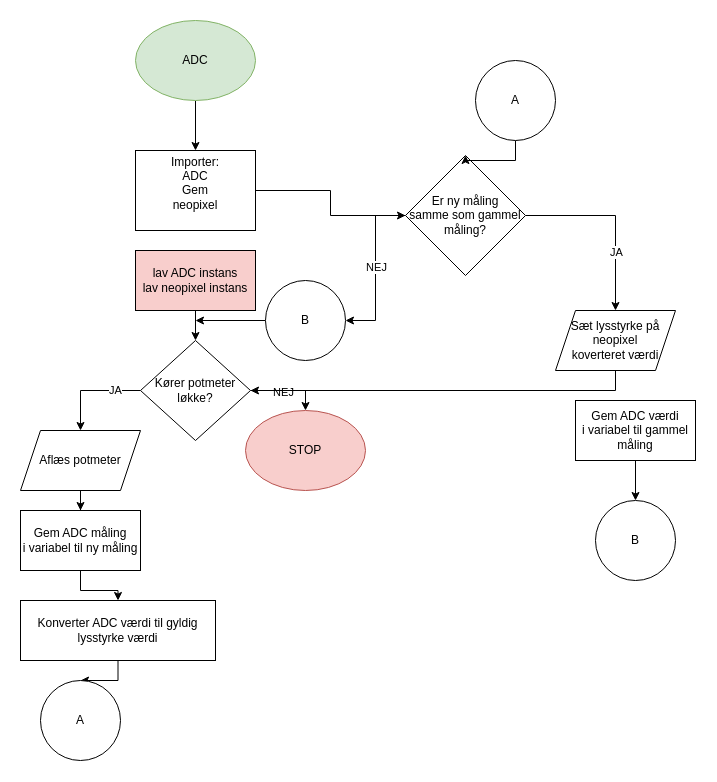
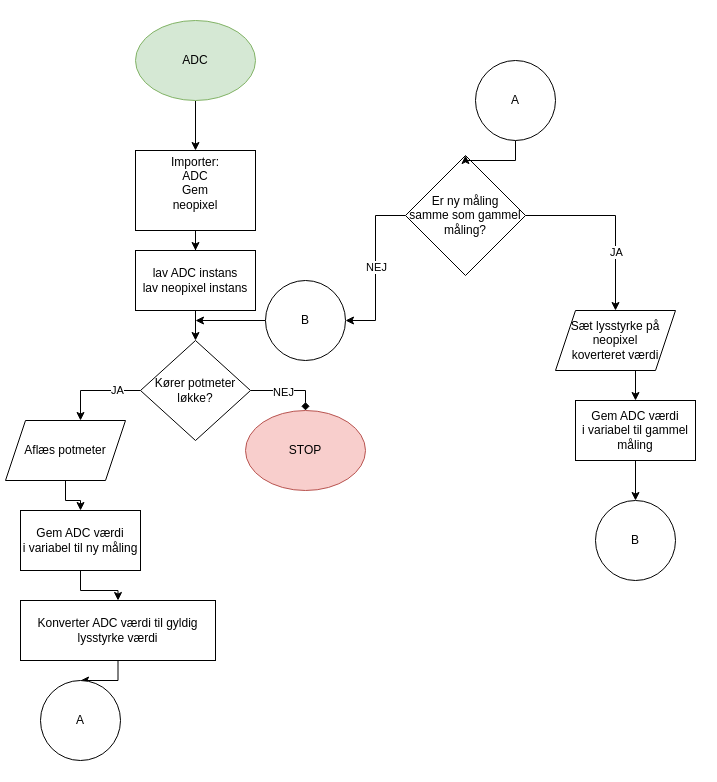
(327, 191) -> (196, 245)
(196, 281) -> (196, 281)
(471, 391) -> (636, 381)
(306, 402) -> (306, 401)
(81, 461) -> (66, 451)
(81, 541) -> (81, 541)
